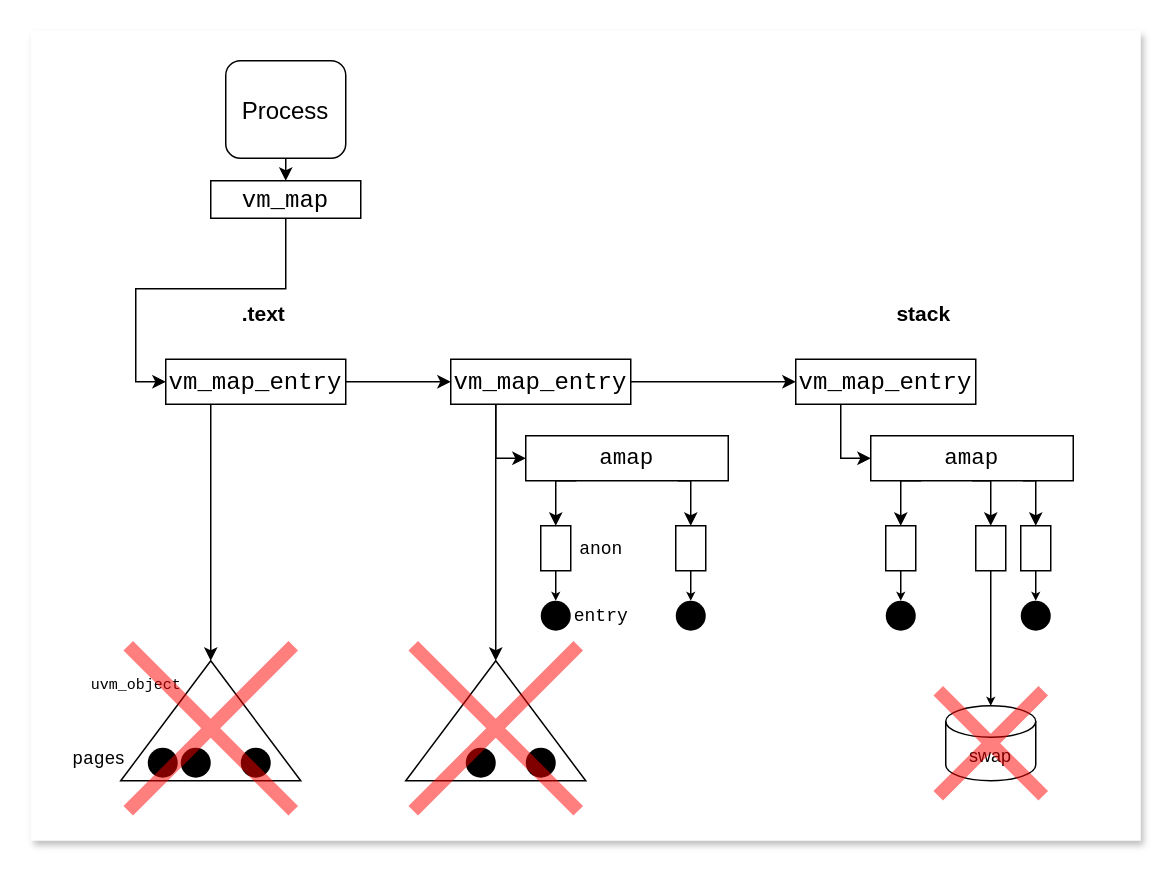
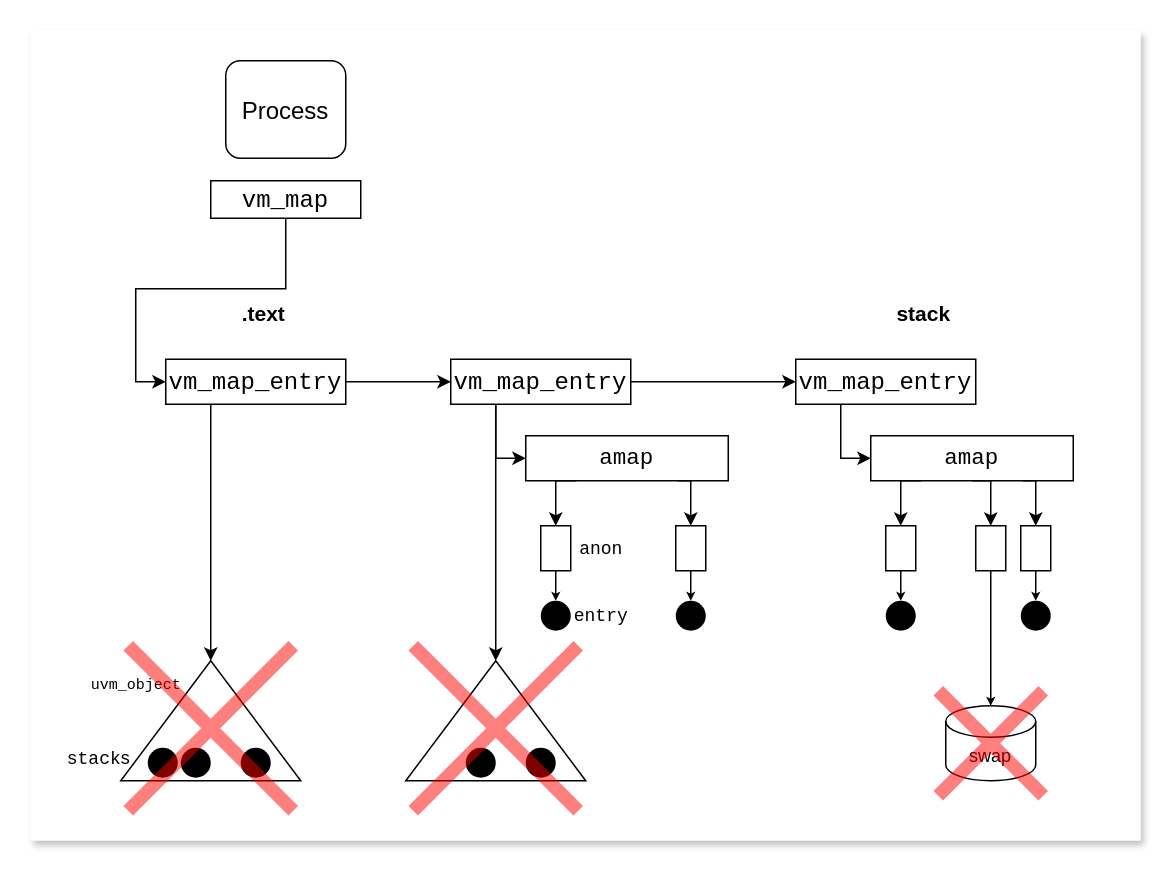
(286, 165) -> none
(99, 758) -> (99, 758)
